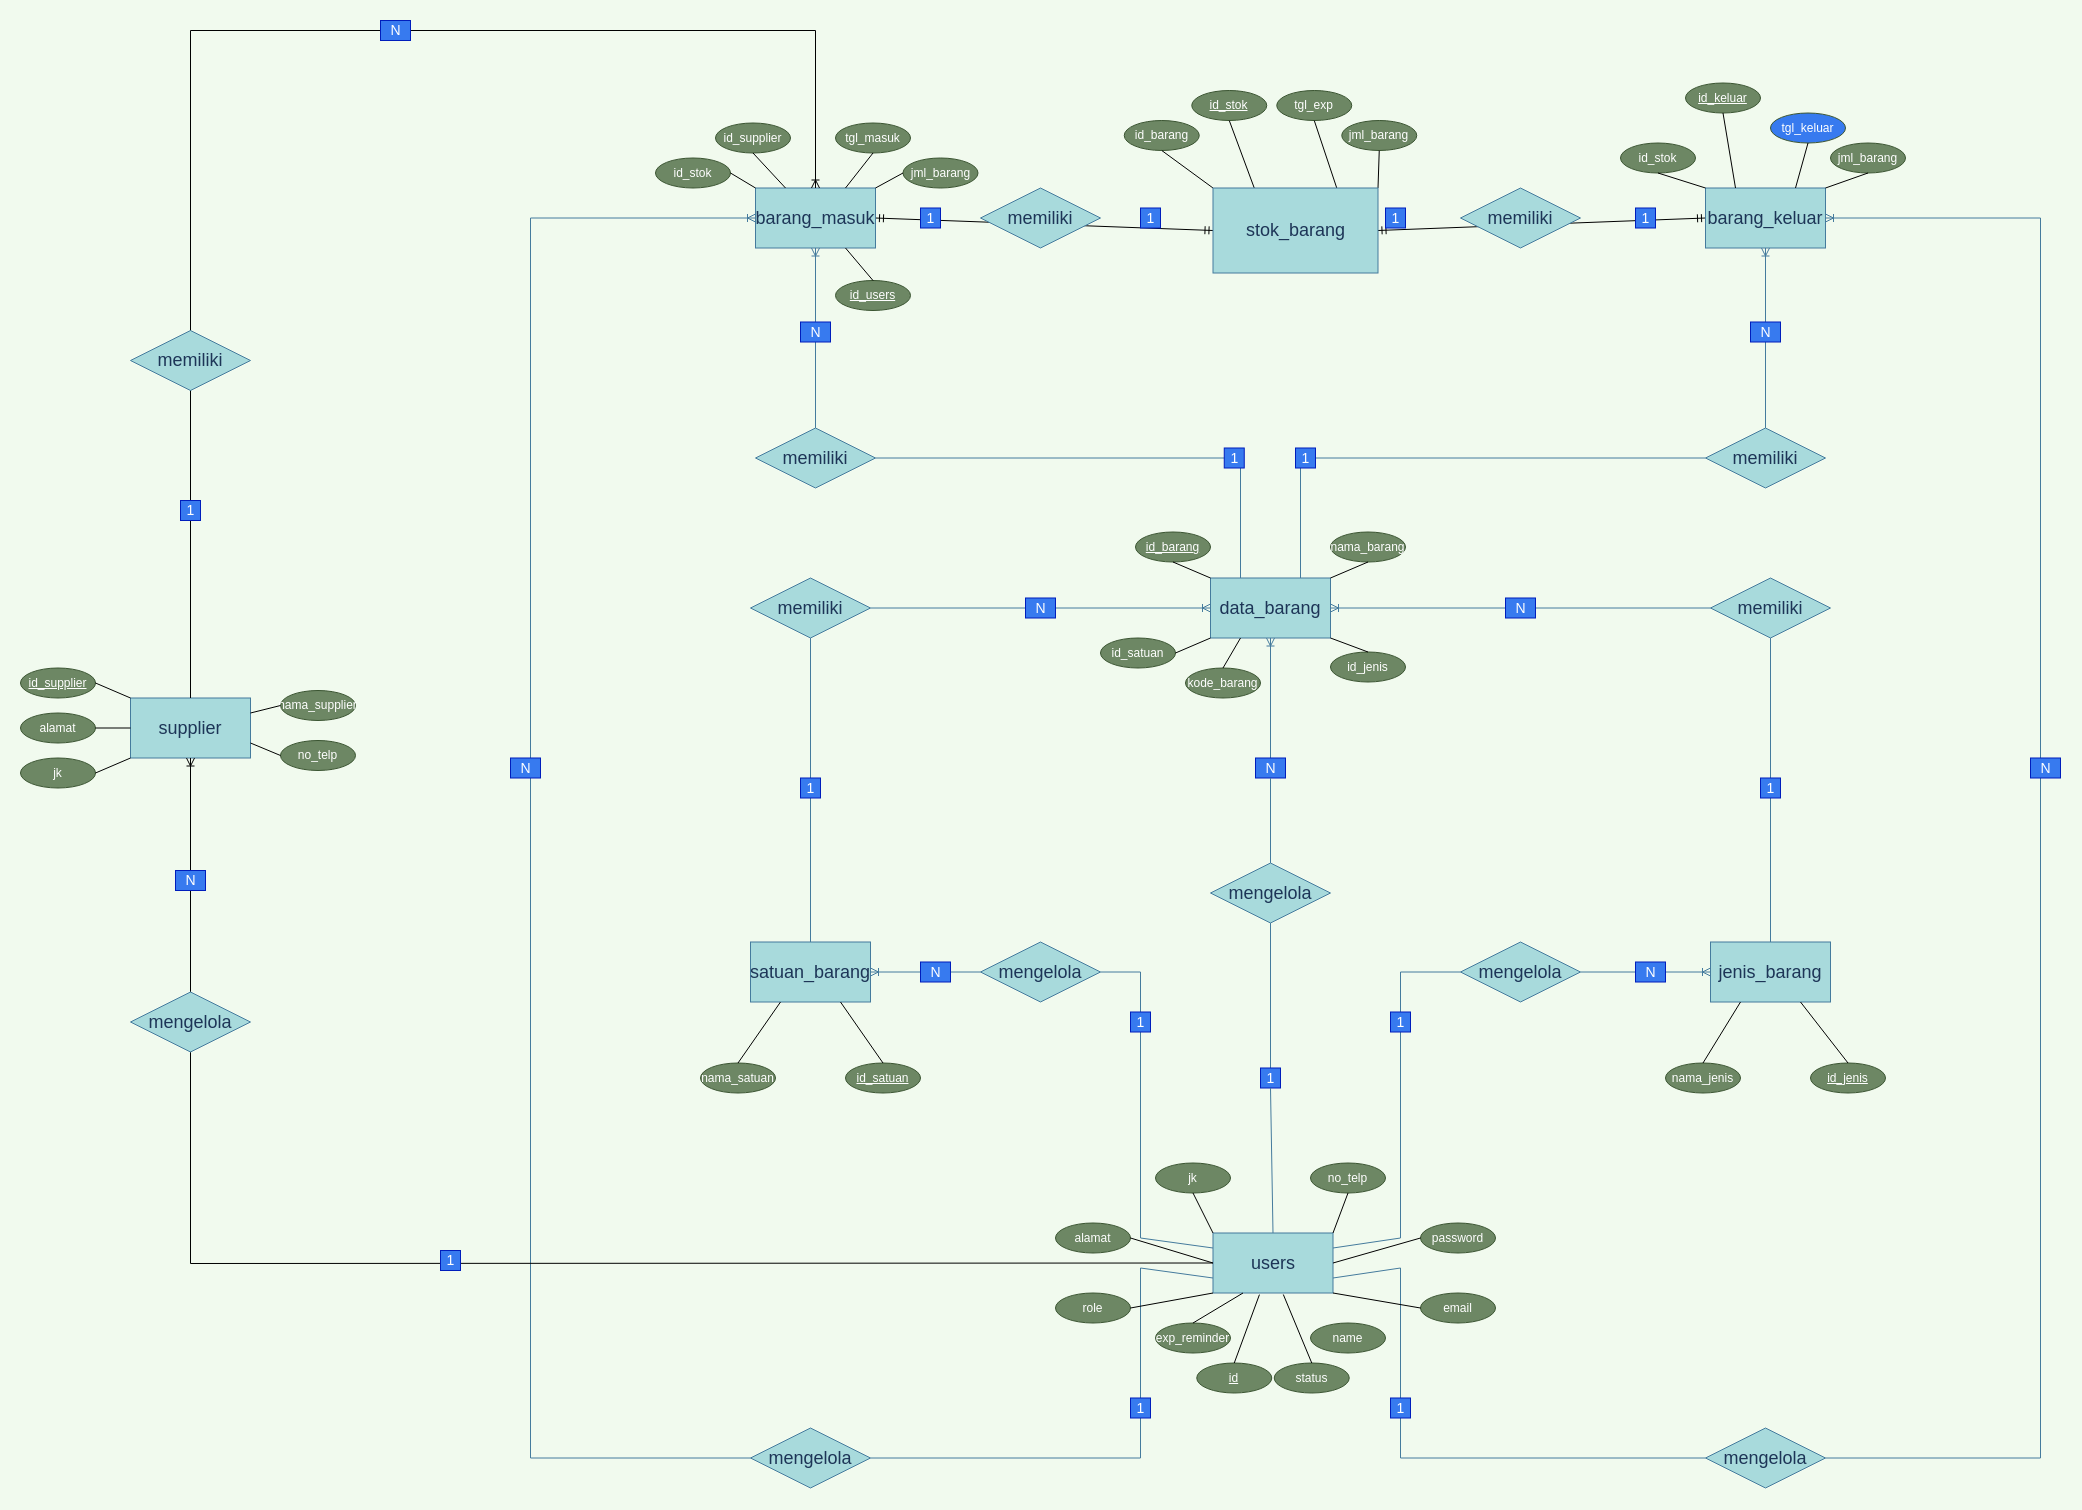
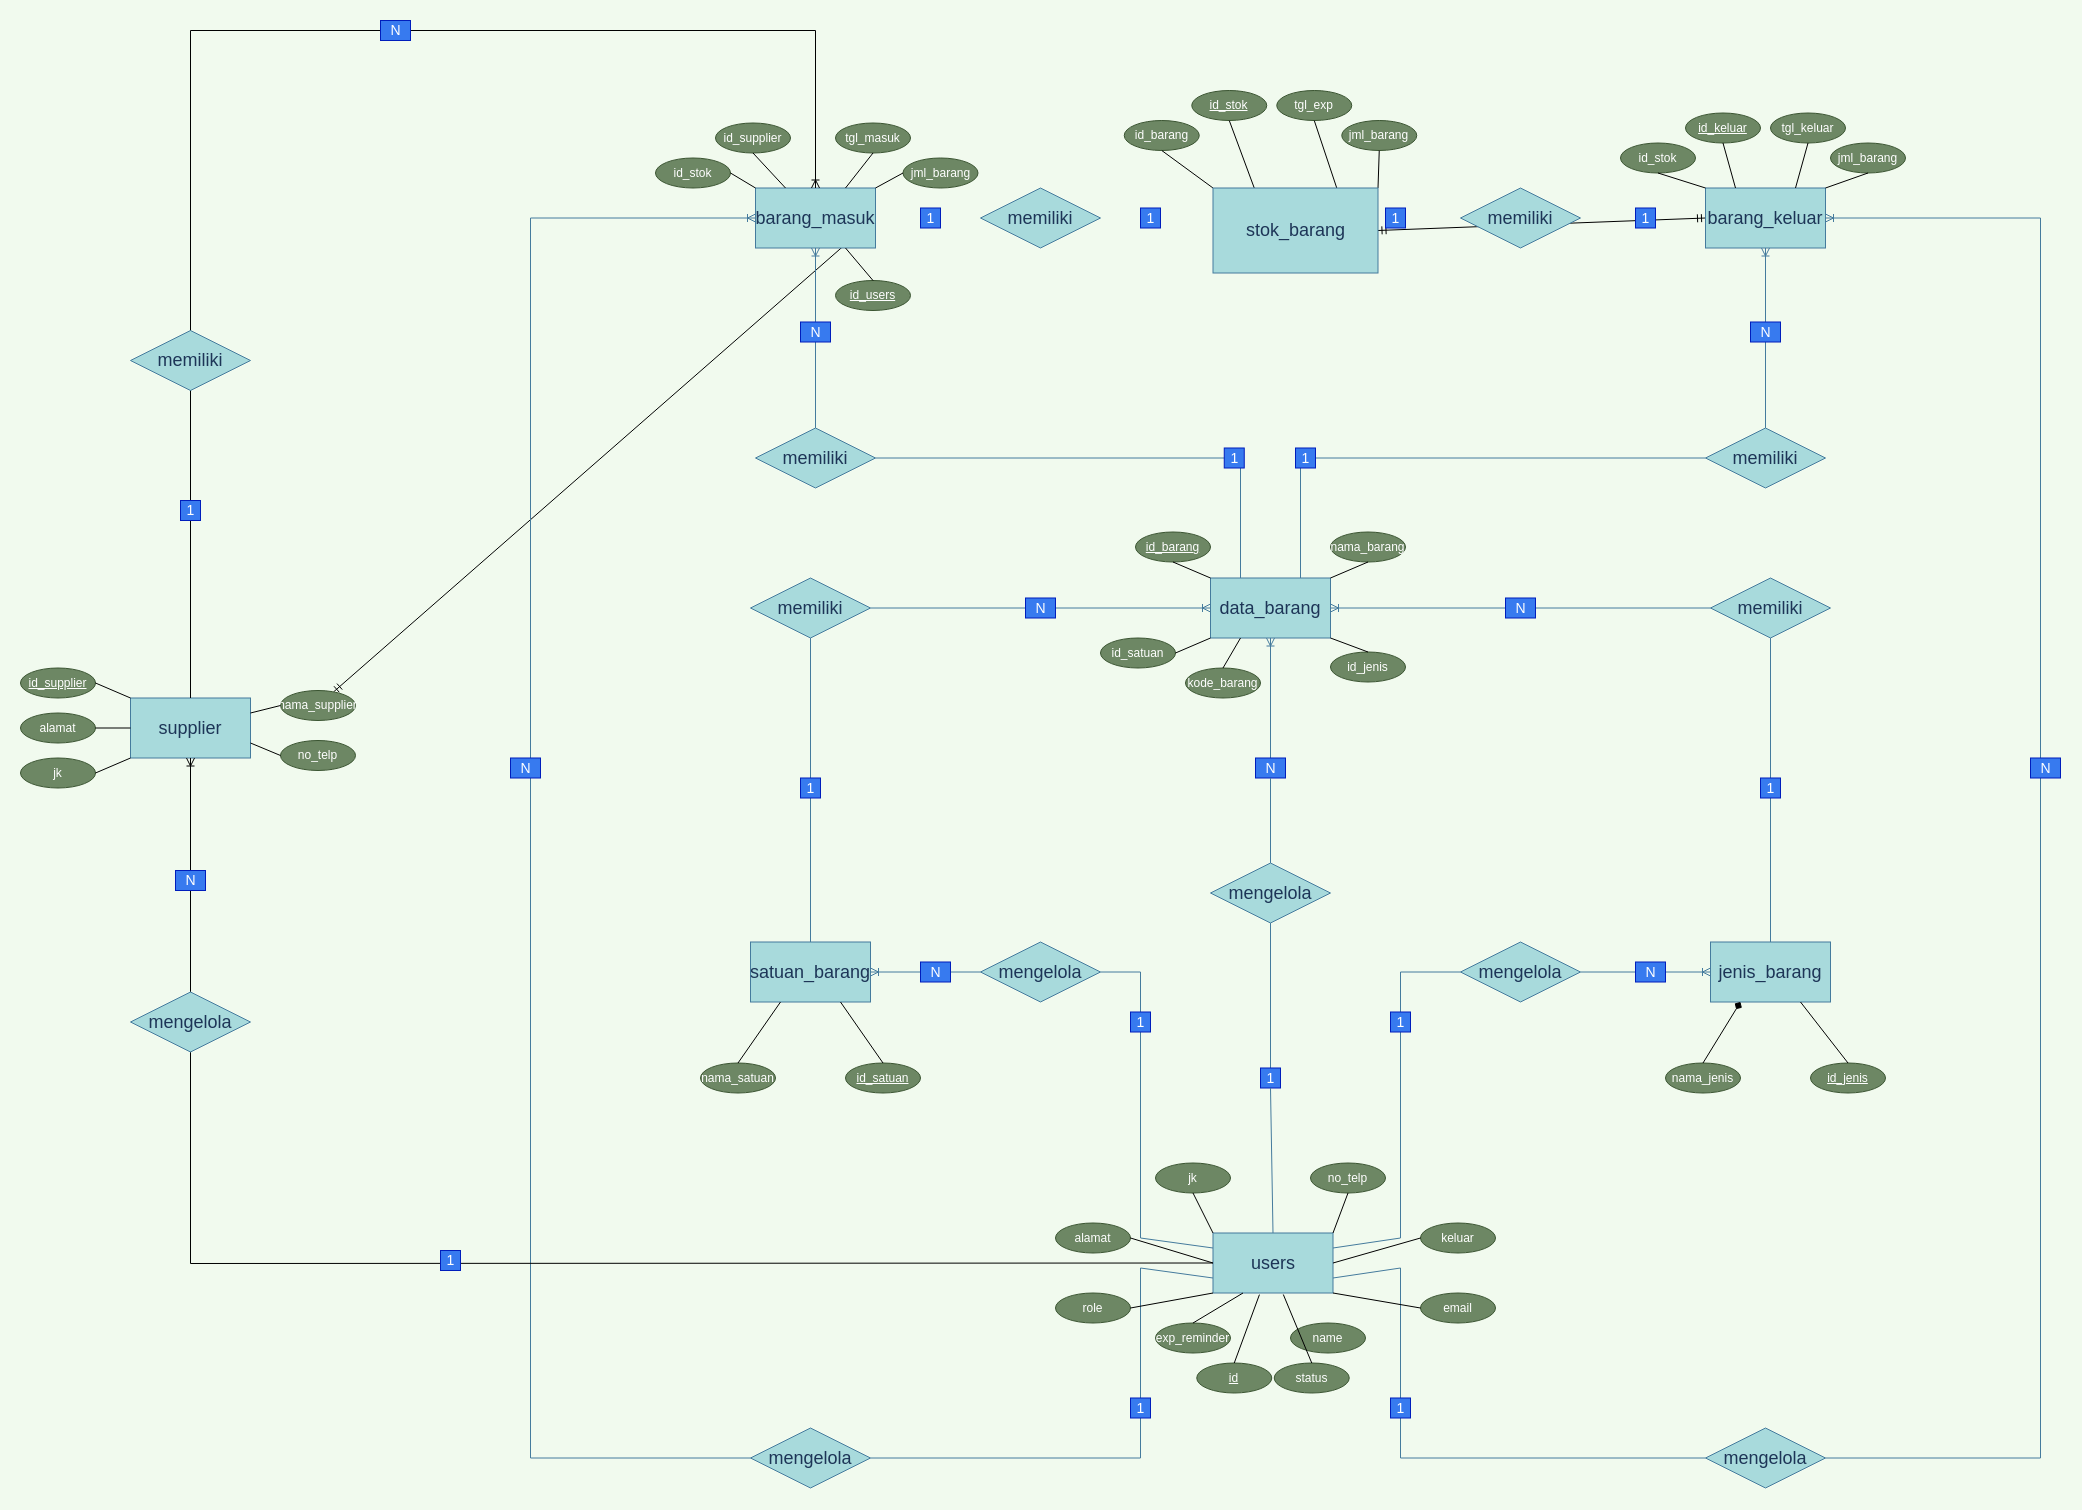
(1723, 98) -> (1723, 128)
(1808, 128) -> (1808, 128)
(1113, 227) -> (588, 470)
(1738, 1006) -> (1736, 1009)
(1458, 1239) -> (1458, 1239)
(1348, 1338) -> (1328, 1338)
